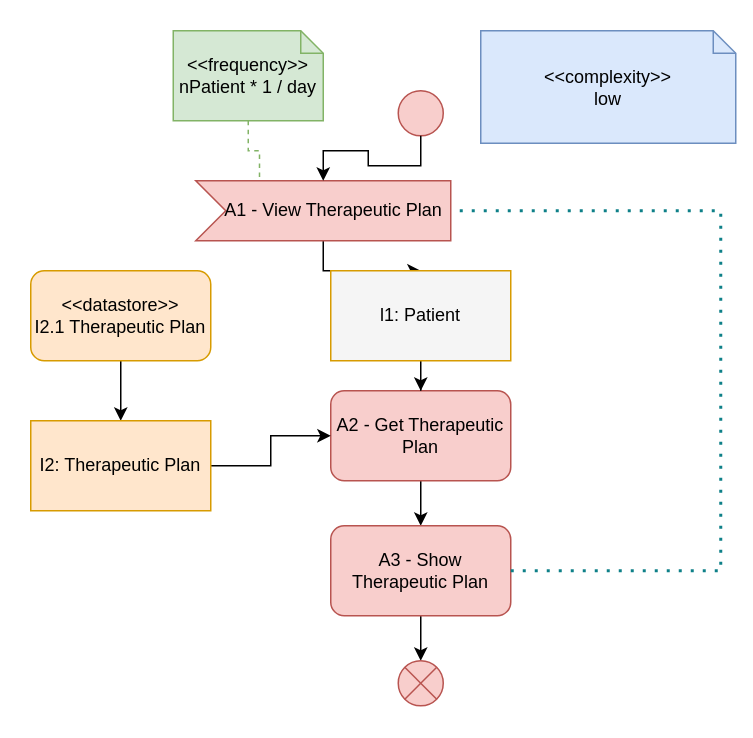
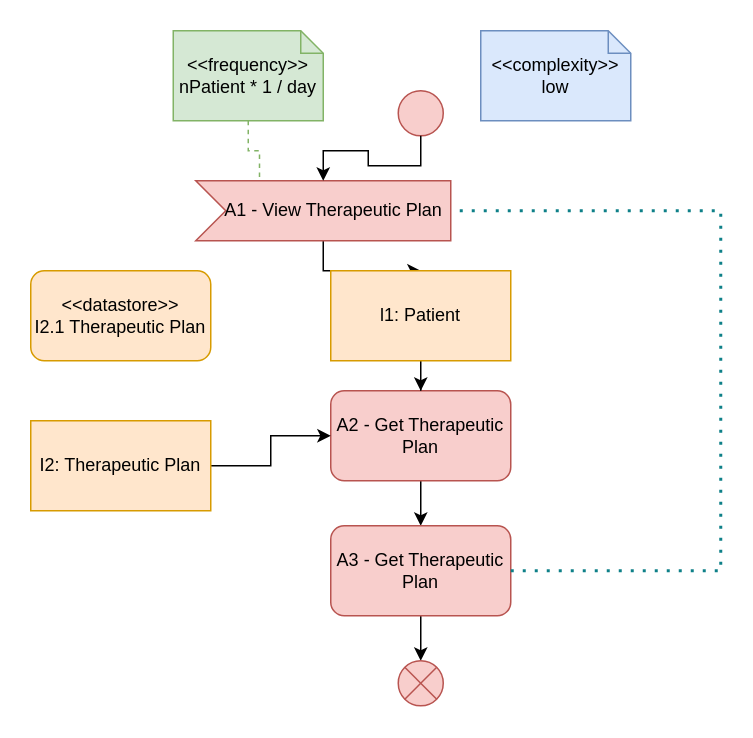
(608, 87) -> (556, 76)
(421, 316) -> (421, 316)
(121, 386) -> none
(421, 571) -> (421, 571)
